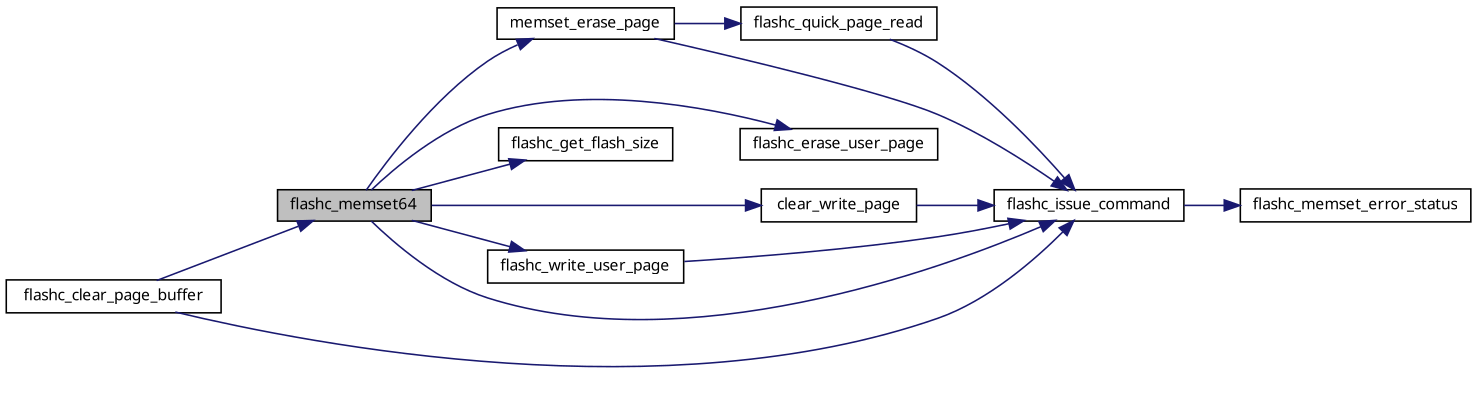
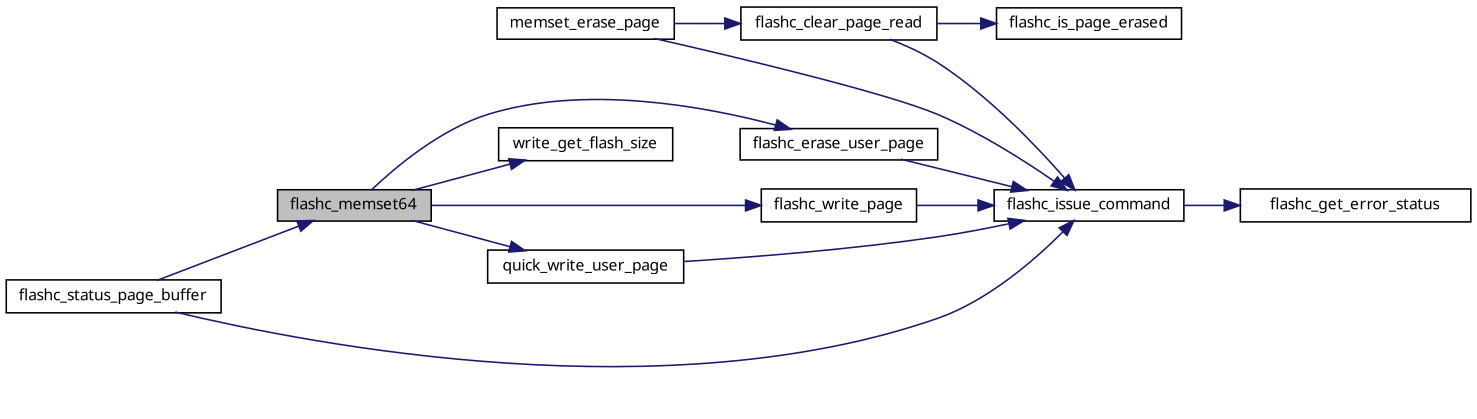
(839, 24) -> (839, 24)
none -> (1089, 24)
(433, 108) -> none
(586, 144) -> (586, 144)
(839, 205) -> (839, 205)
(1356, 205) -> (1356, 205)
(586, 267) -> (586, 267)
(114, 296) -> (114, 296)
(699, 316) -> (956, 173)
